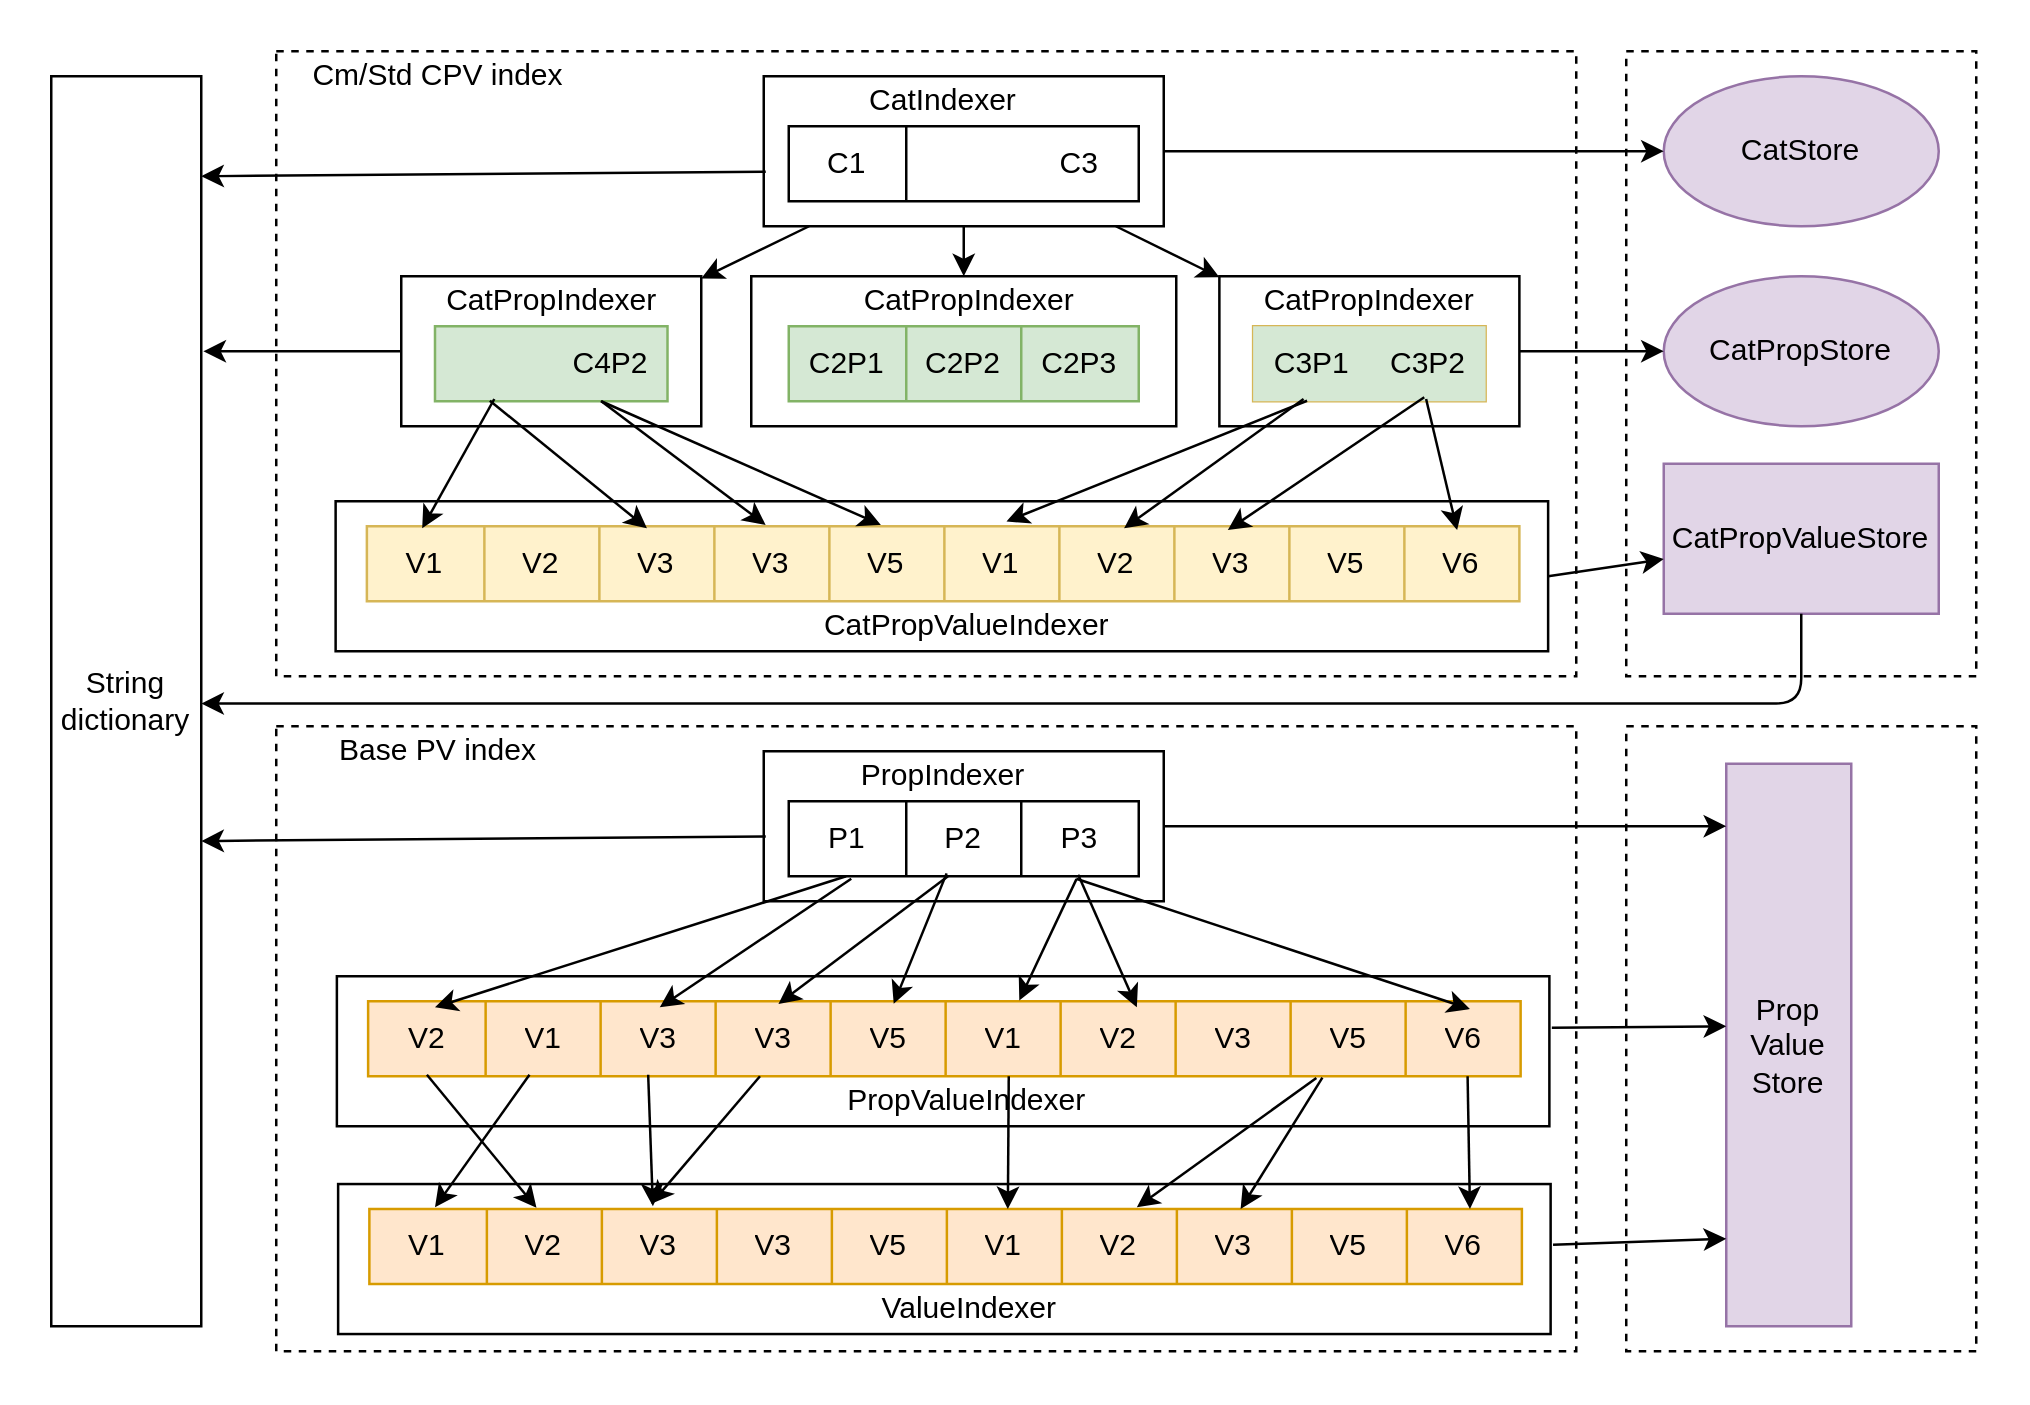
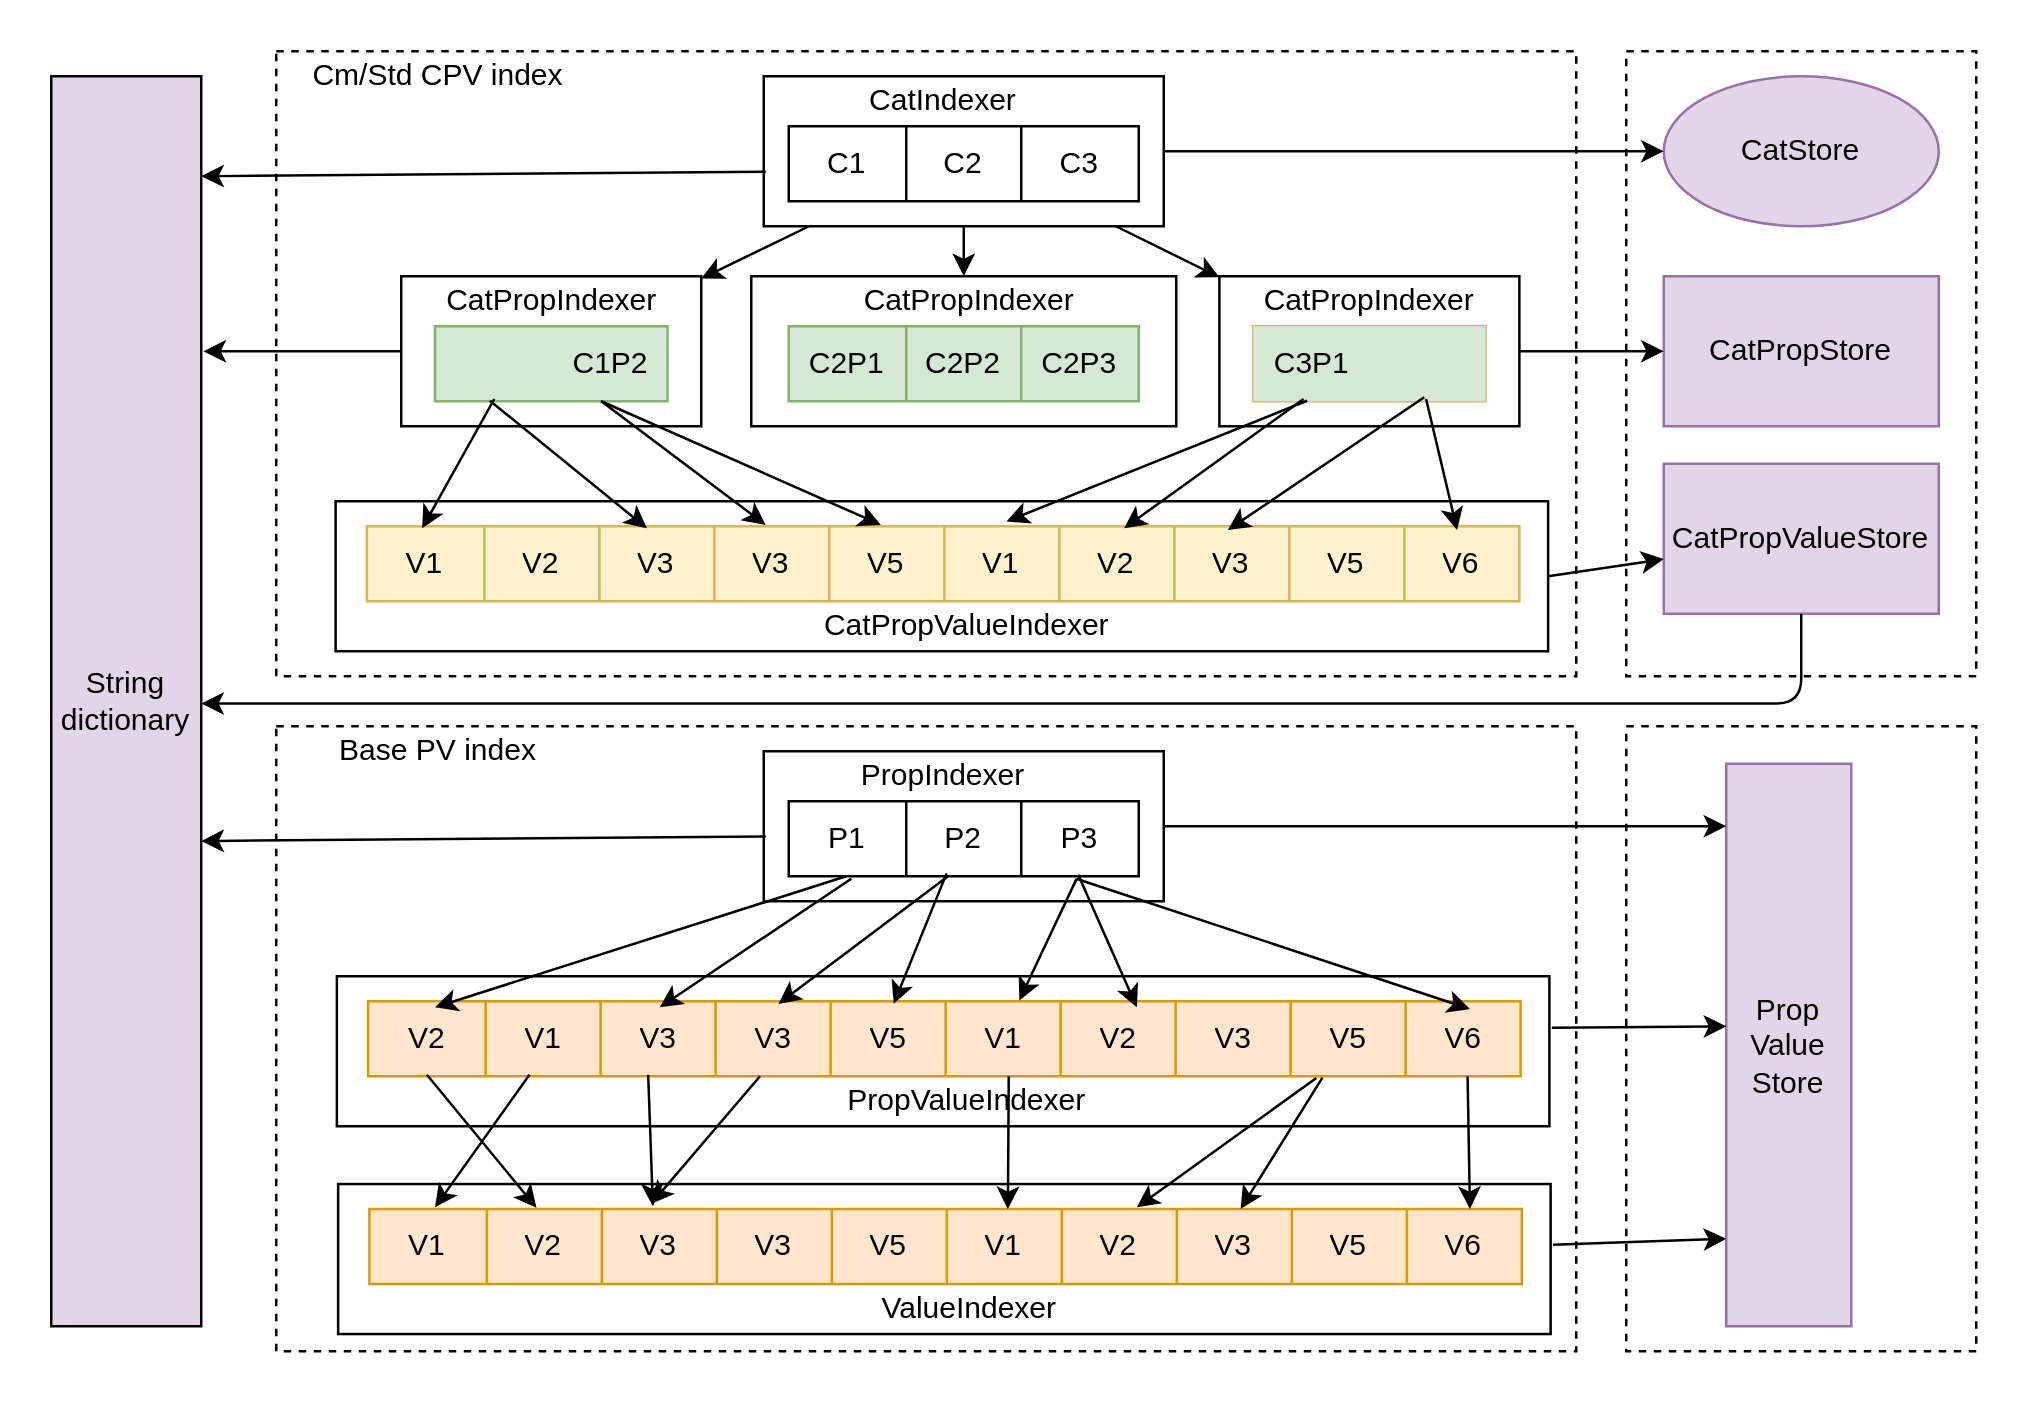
none -> (964, 164)
(1801, 351) -> (1801, 351)
(611, 364) -> (611, 364)
(1428, 364) -> none
(126, 701) -> (126, 701)
